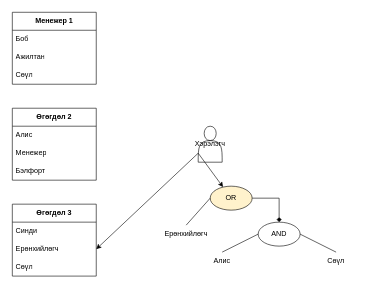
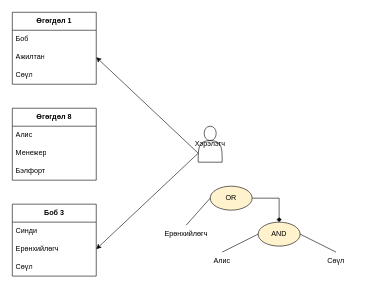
(54, 21) -> (54, 21)
(54, 117) -> (54, 117)
(210, 170) -> (181, 137)
(54, 213) -> (54, 213)
(279, 234) -> (279, 234)
